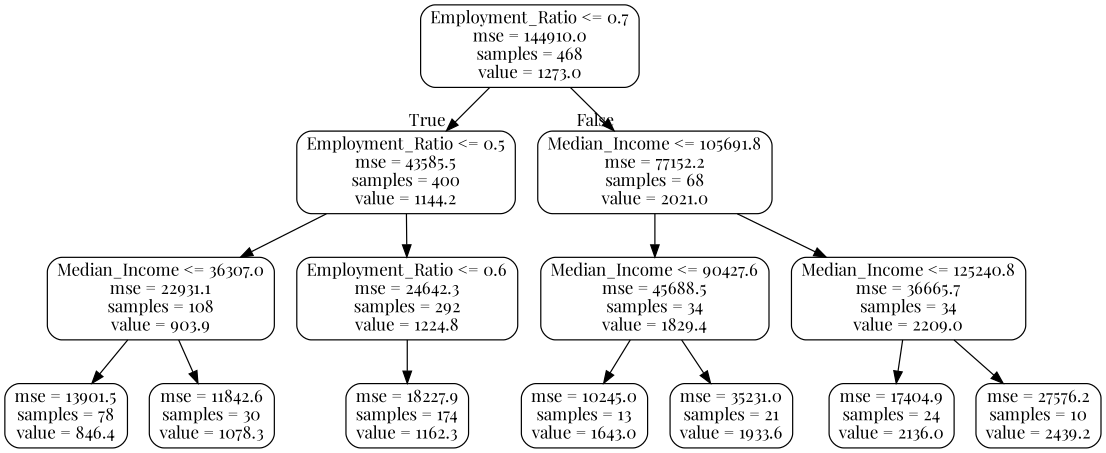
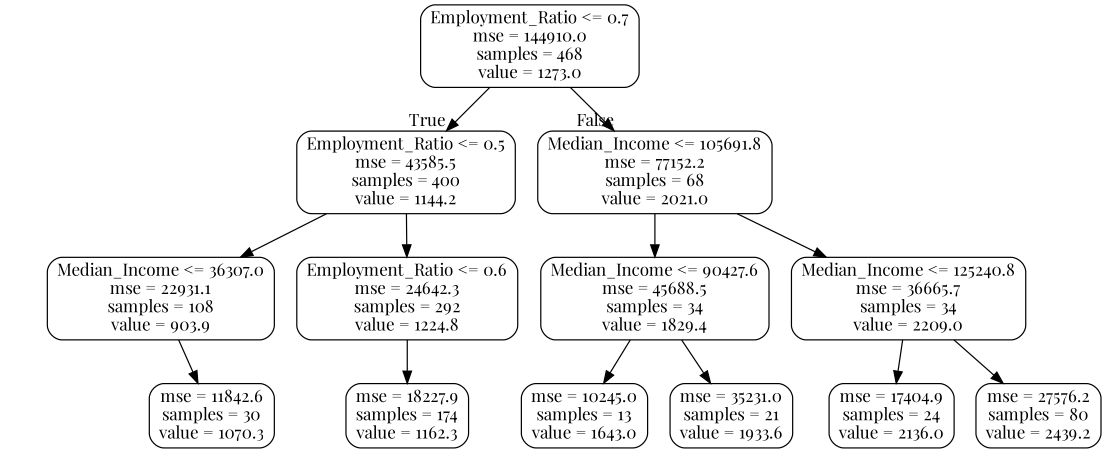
(66, 416) -> none
(212, 416) -> (212, 416)
(1038, 416) -> (1038, 416)
